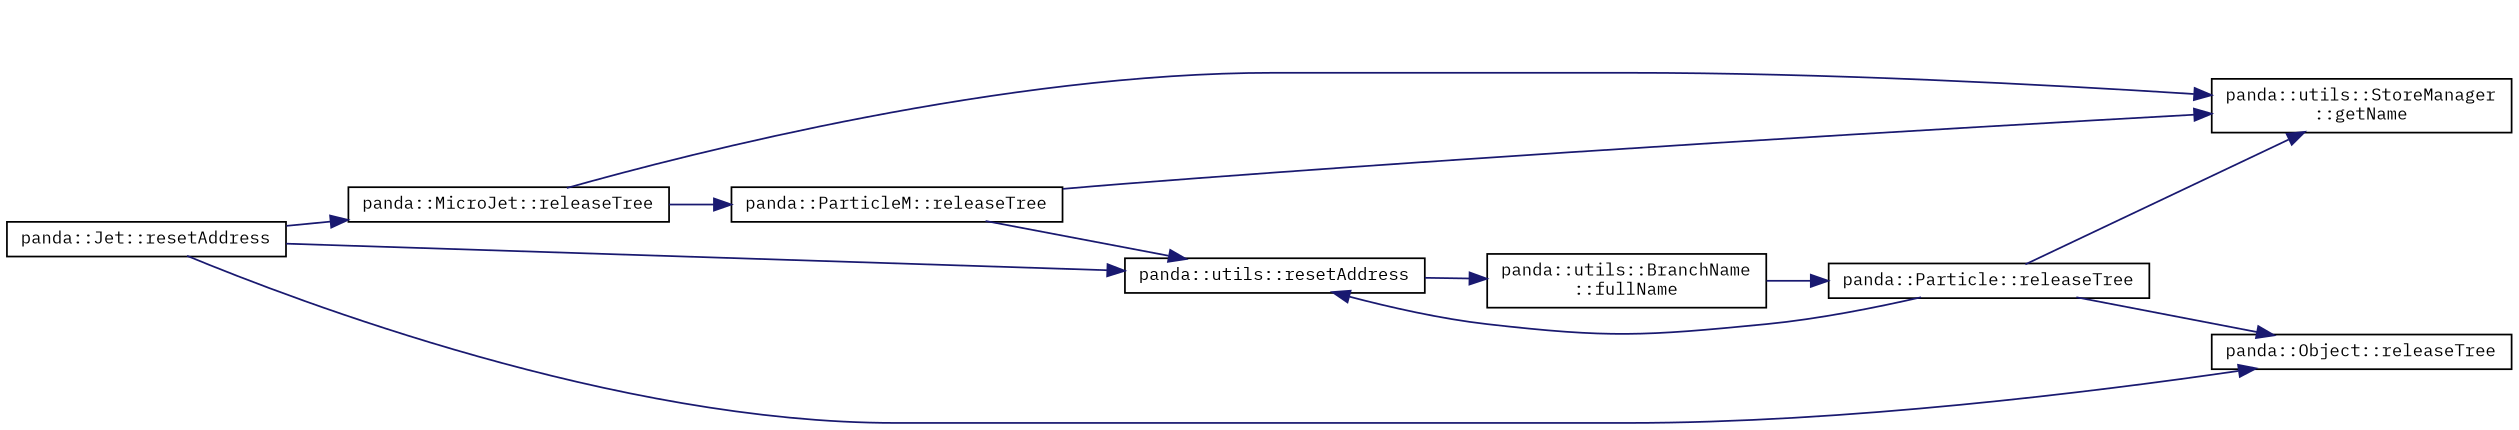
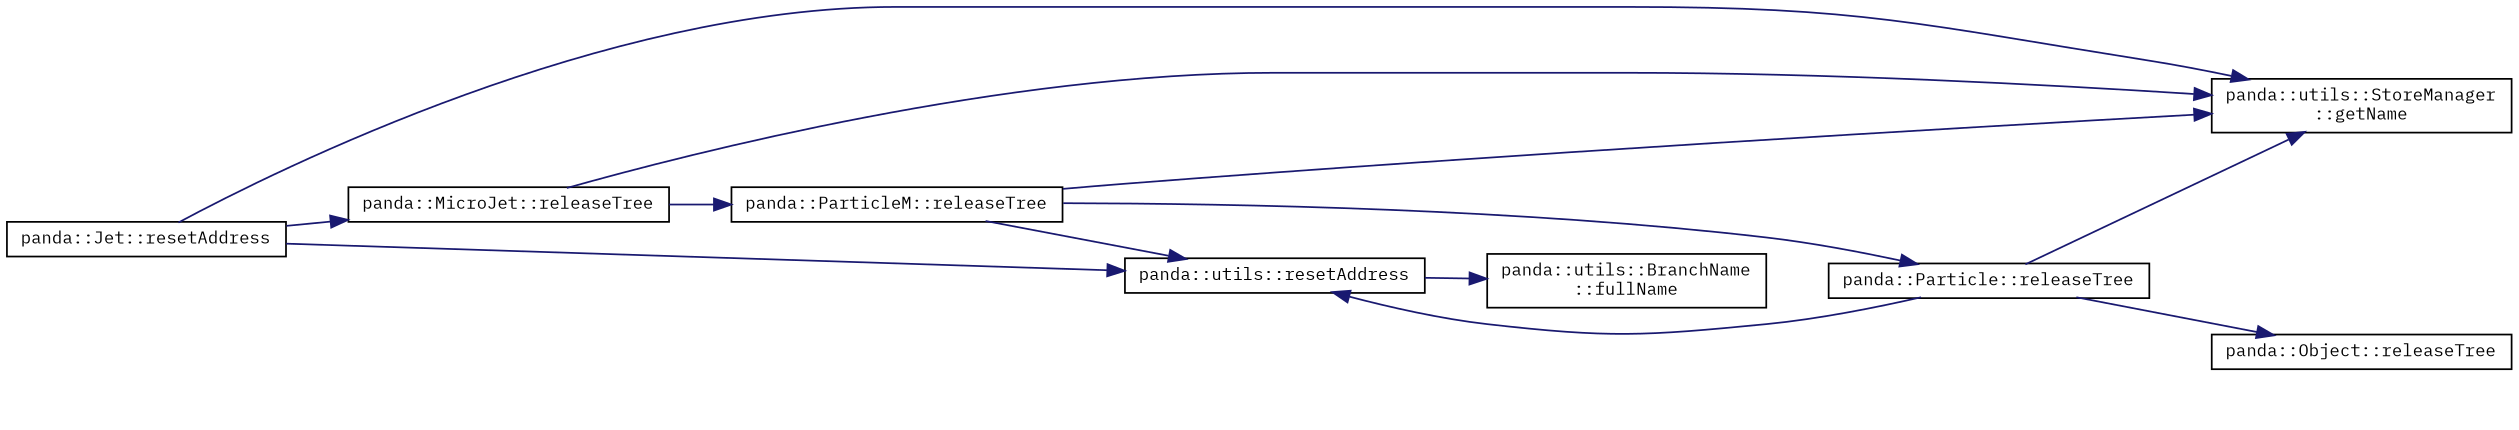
(1789, 281) -> (1483, 214)
(1202, 423) -> (1188, 7)
